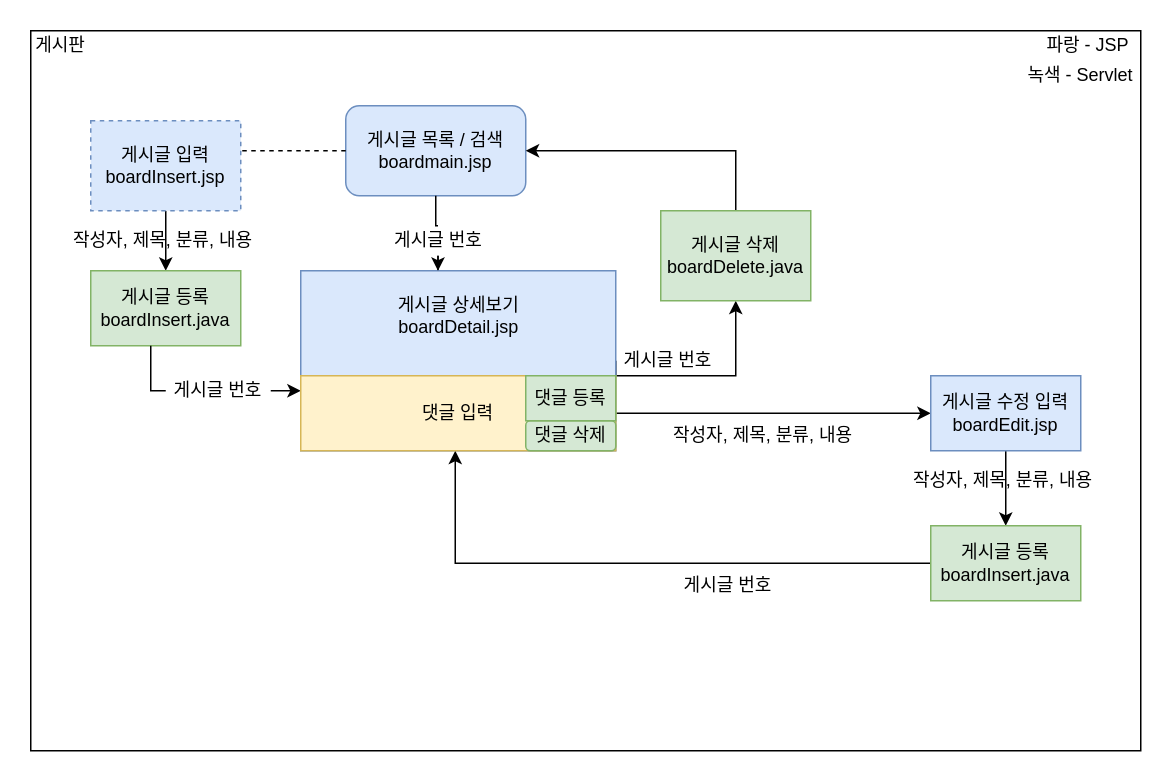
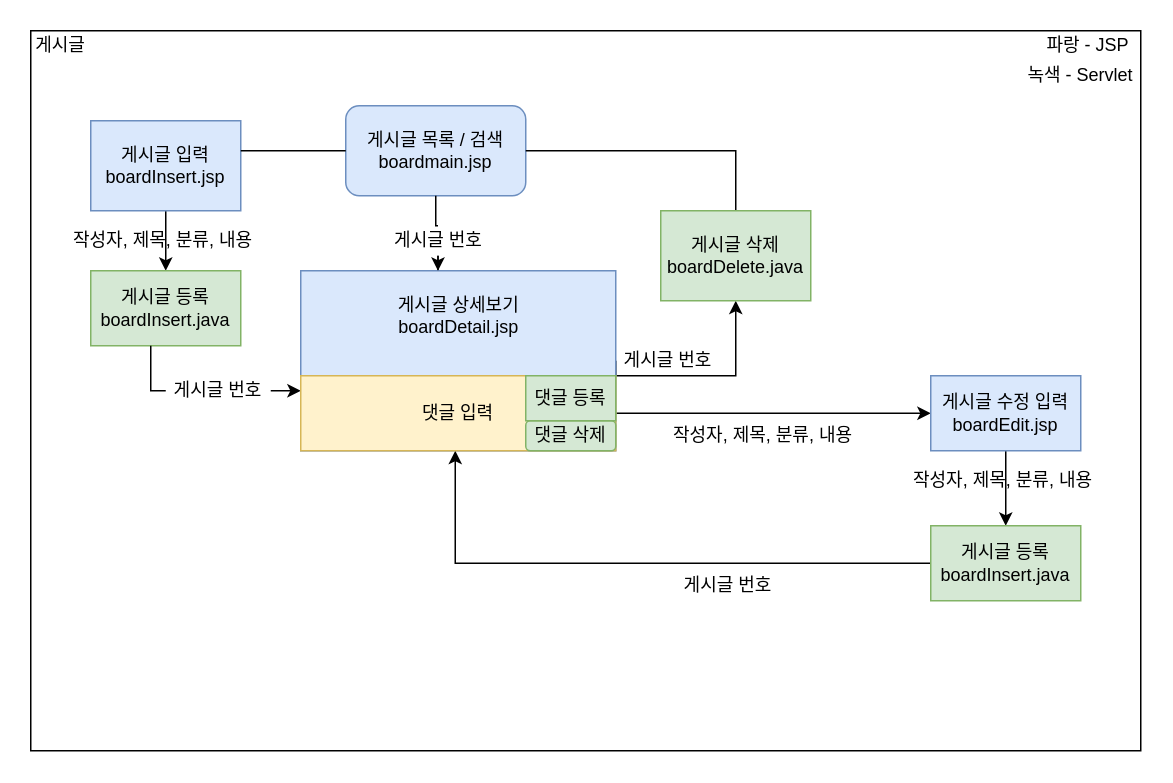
(61, 46) -> (61, 46)
(292, 151) -> (292, 151)
(537, 151) -> (532, 151)
(166, 166) -> (166, 166)
